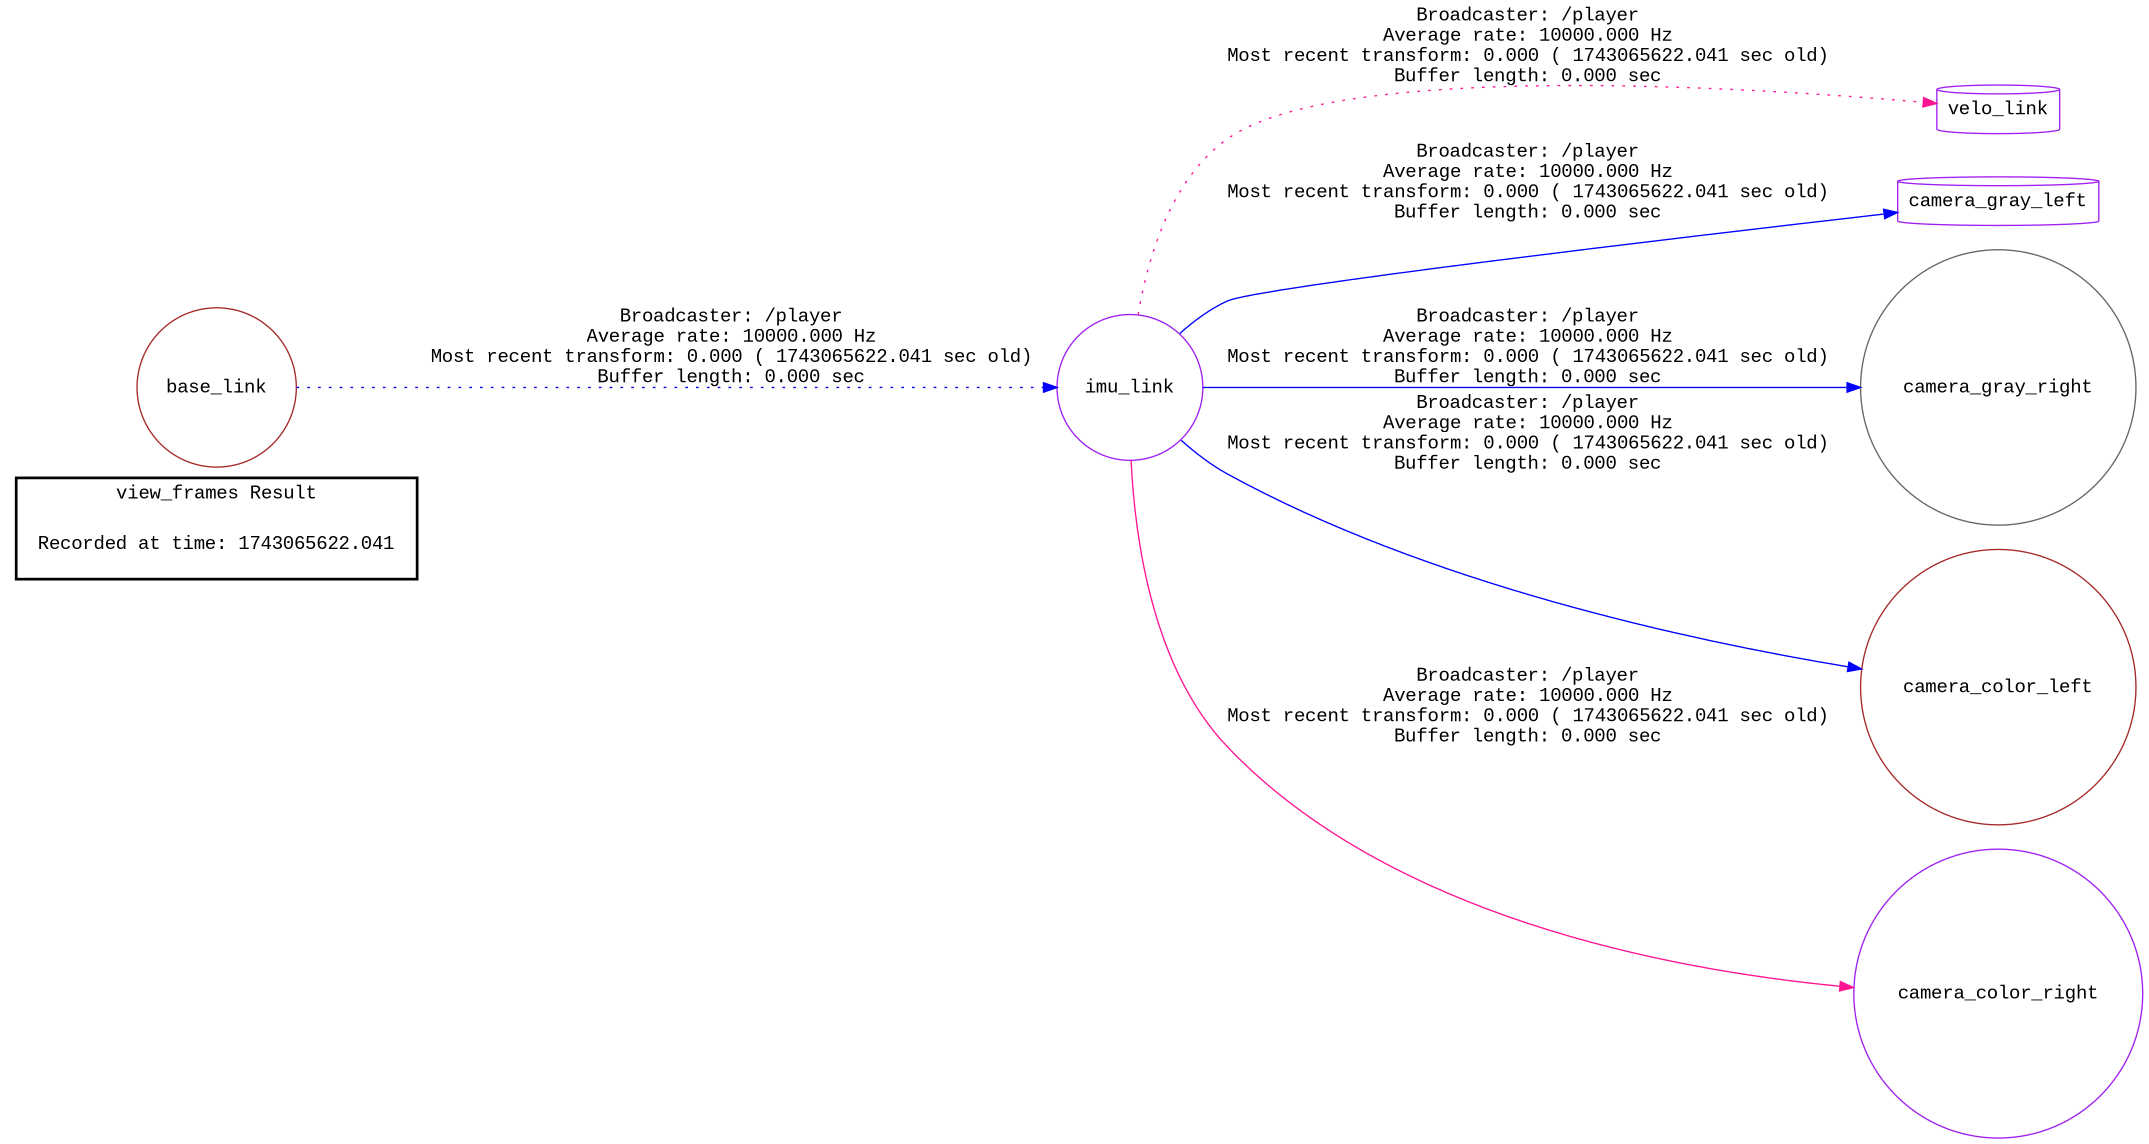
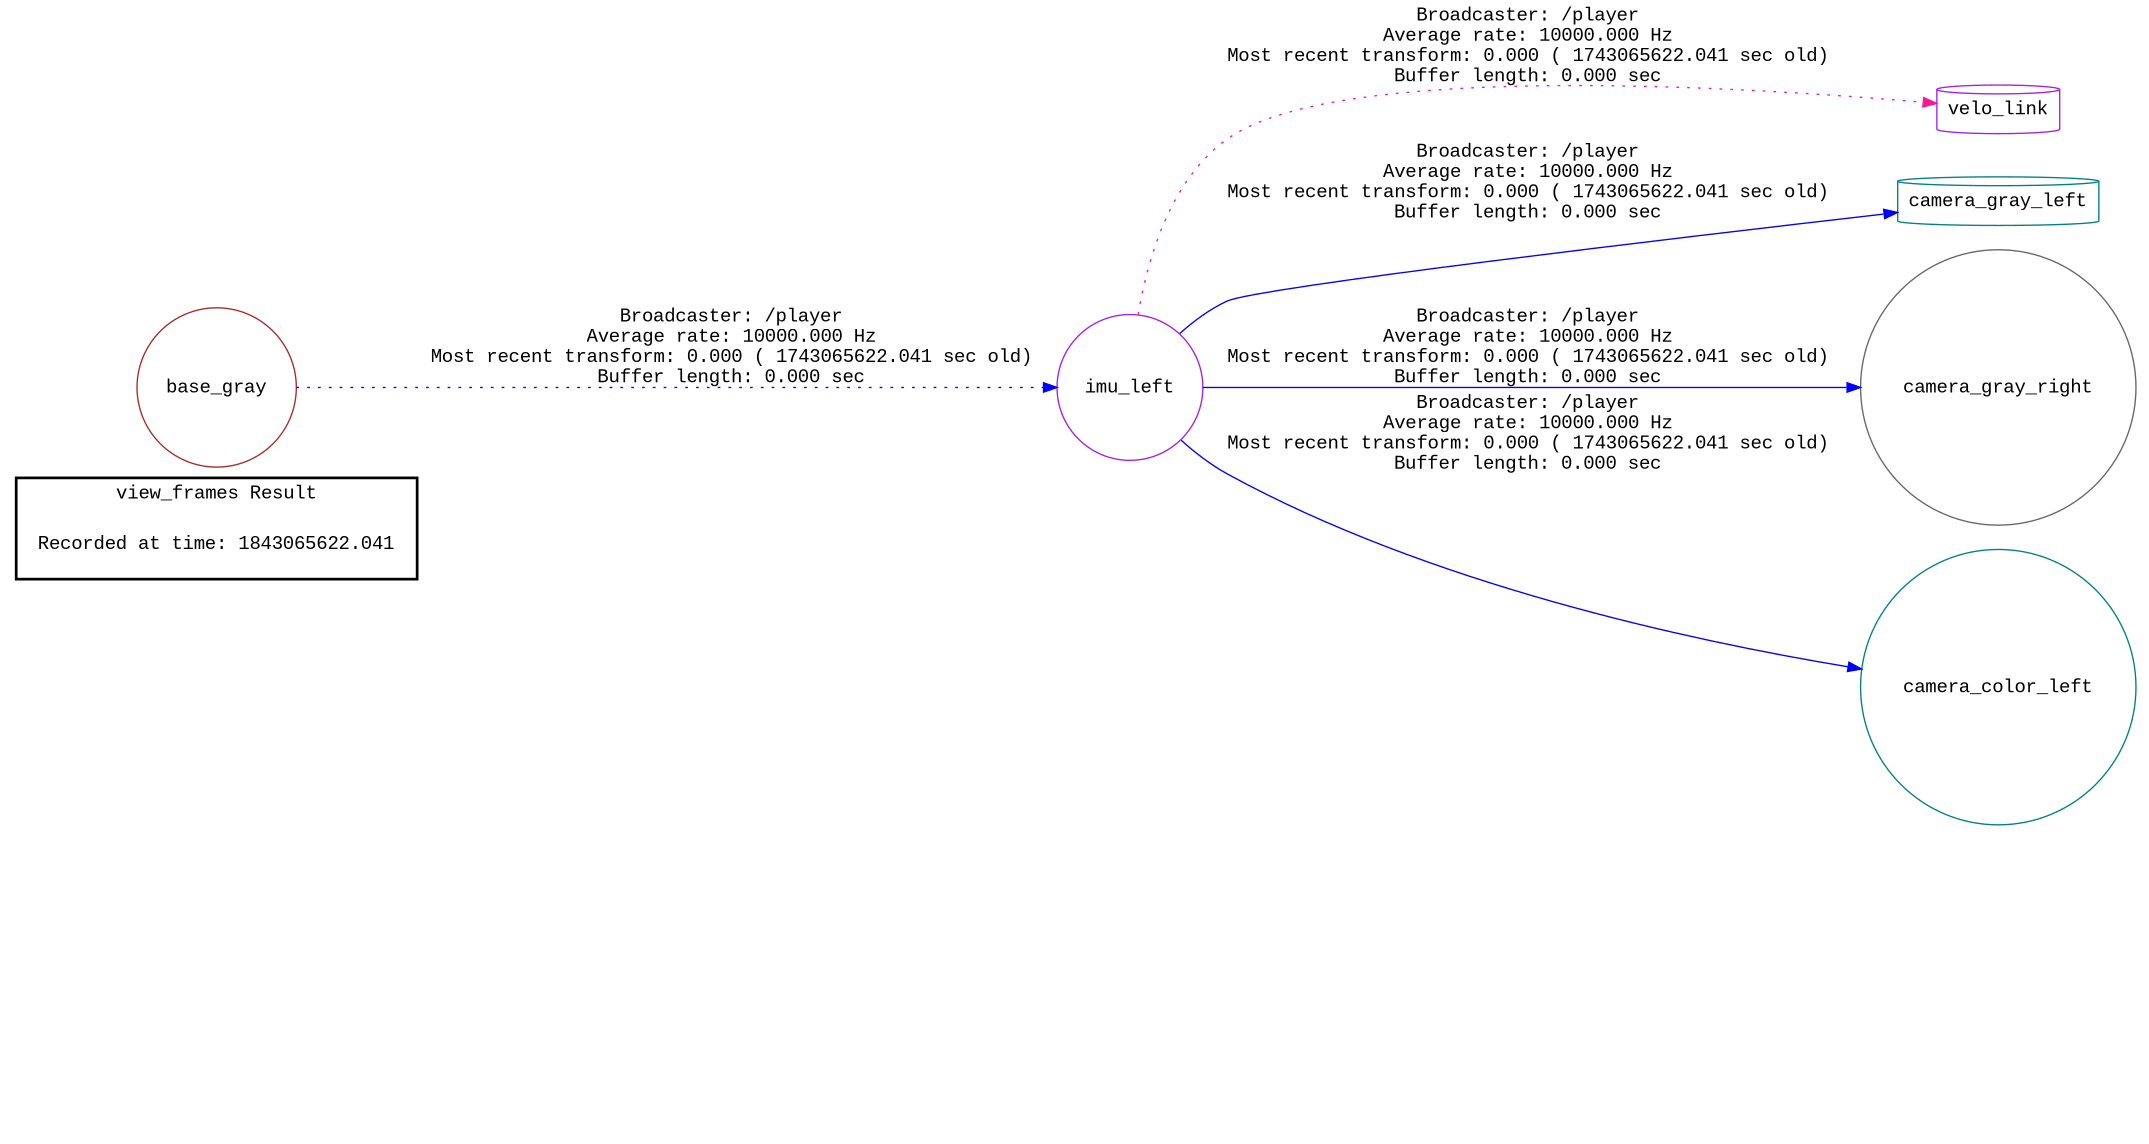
(1998, 201) -> (1998, 201)
(217, 387) -> (217, 387)
(1130, 387) -> (1130, 387)
(217, 544) -> (217, 544)
(1998, 687) -> (1998, 687)
(1998, 994) -> none
